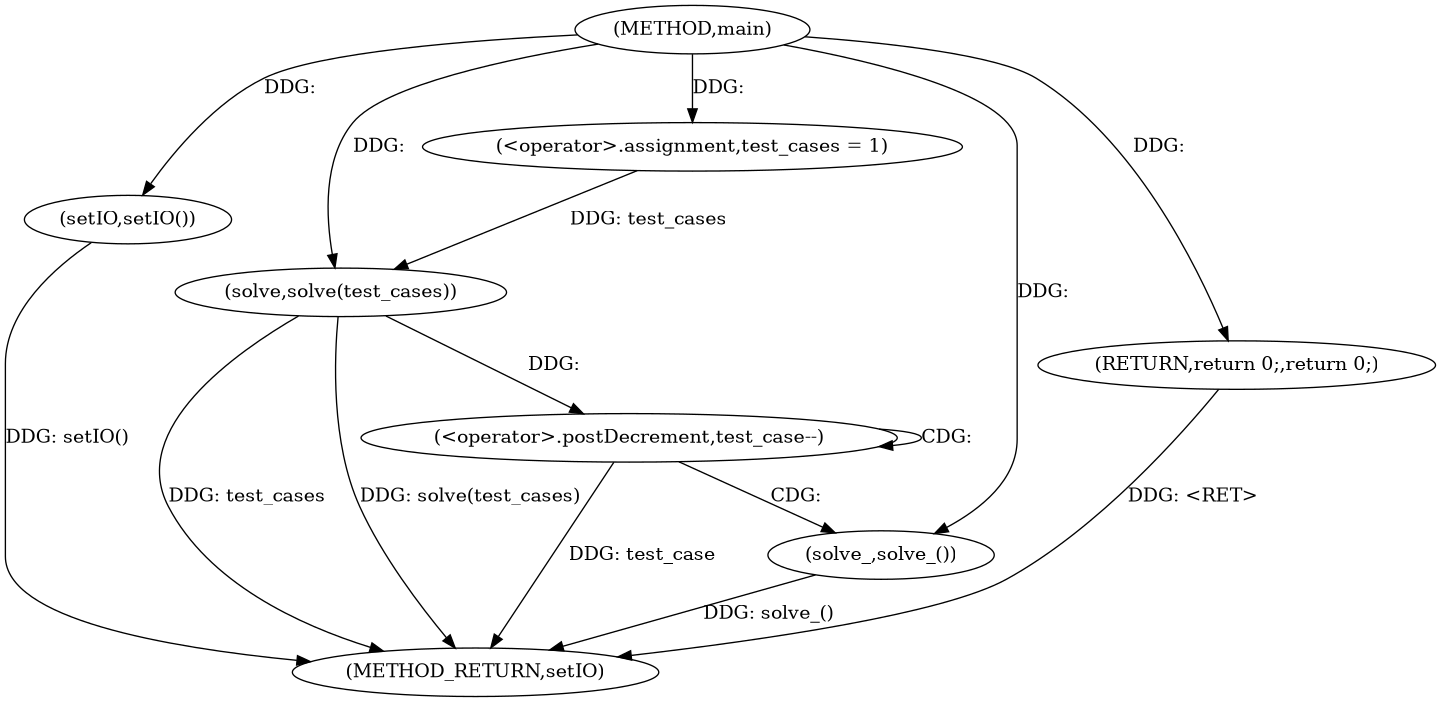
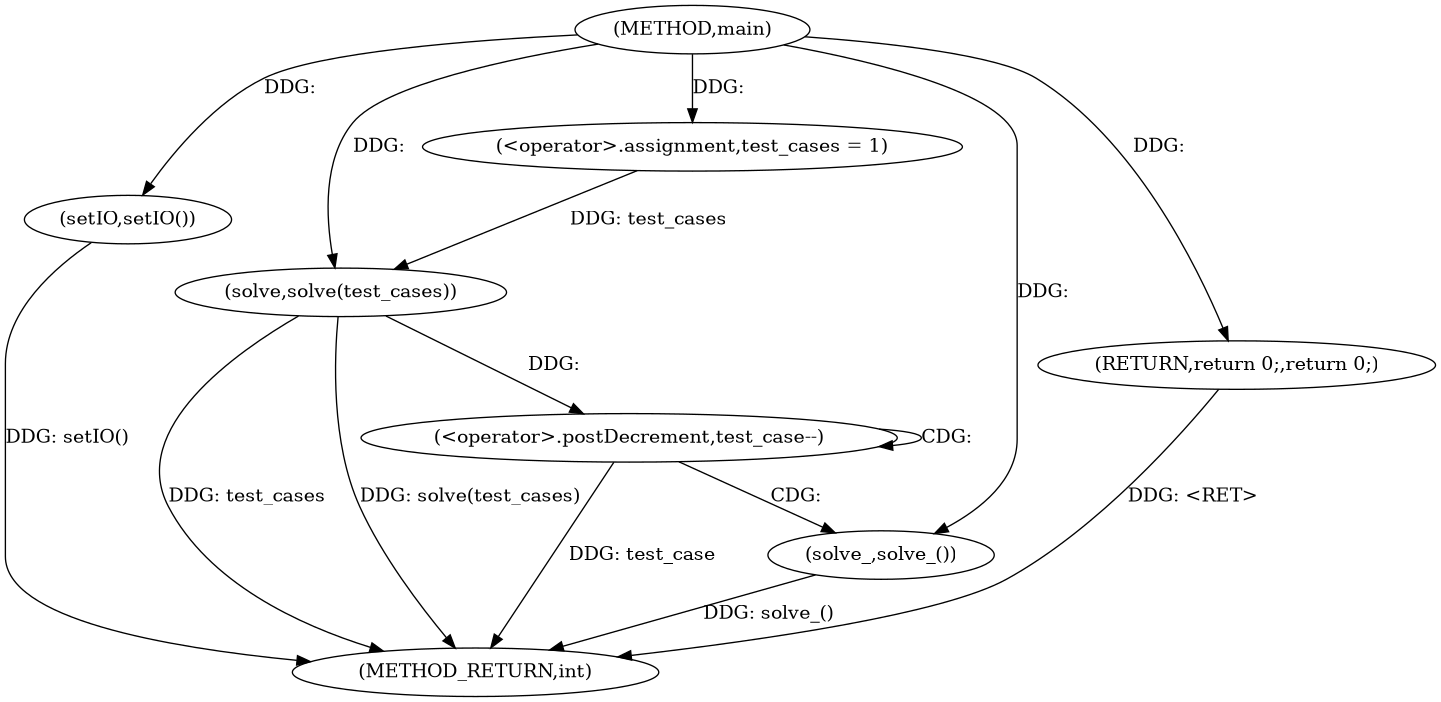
(476, 672) -> (476, 672)
